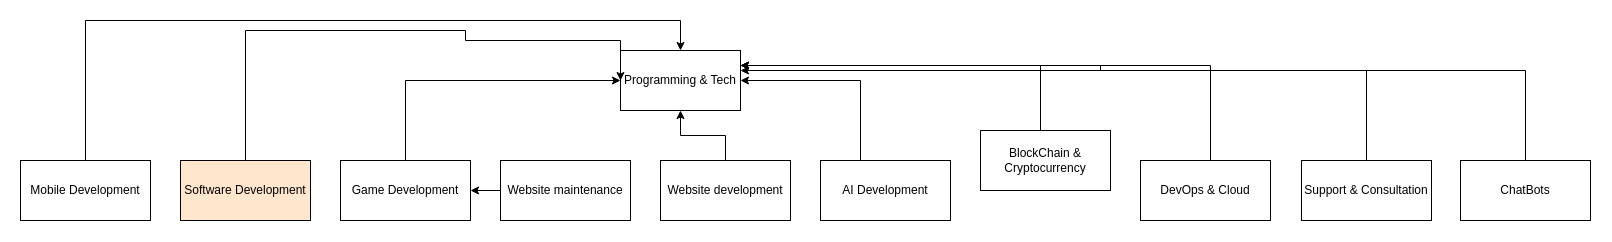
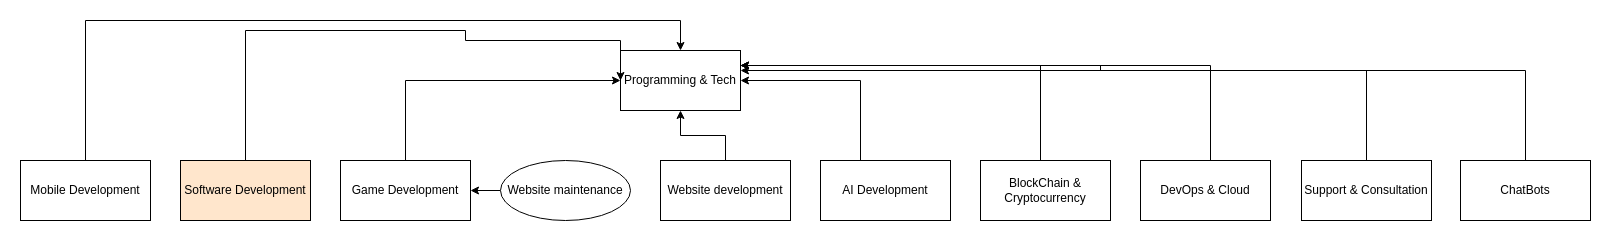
(1046, 161) -> (1046, 191)
(566, 191) -> (566, 191)
